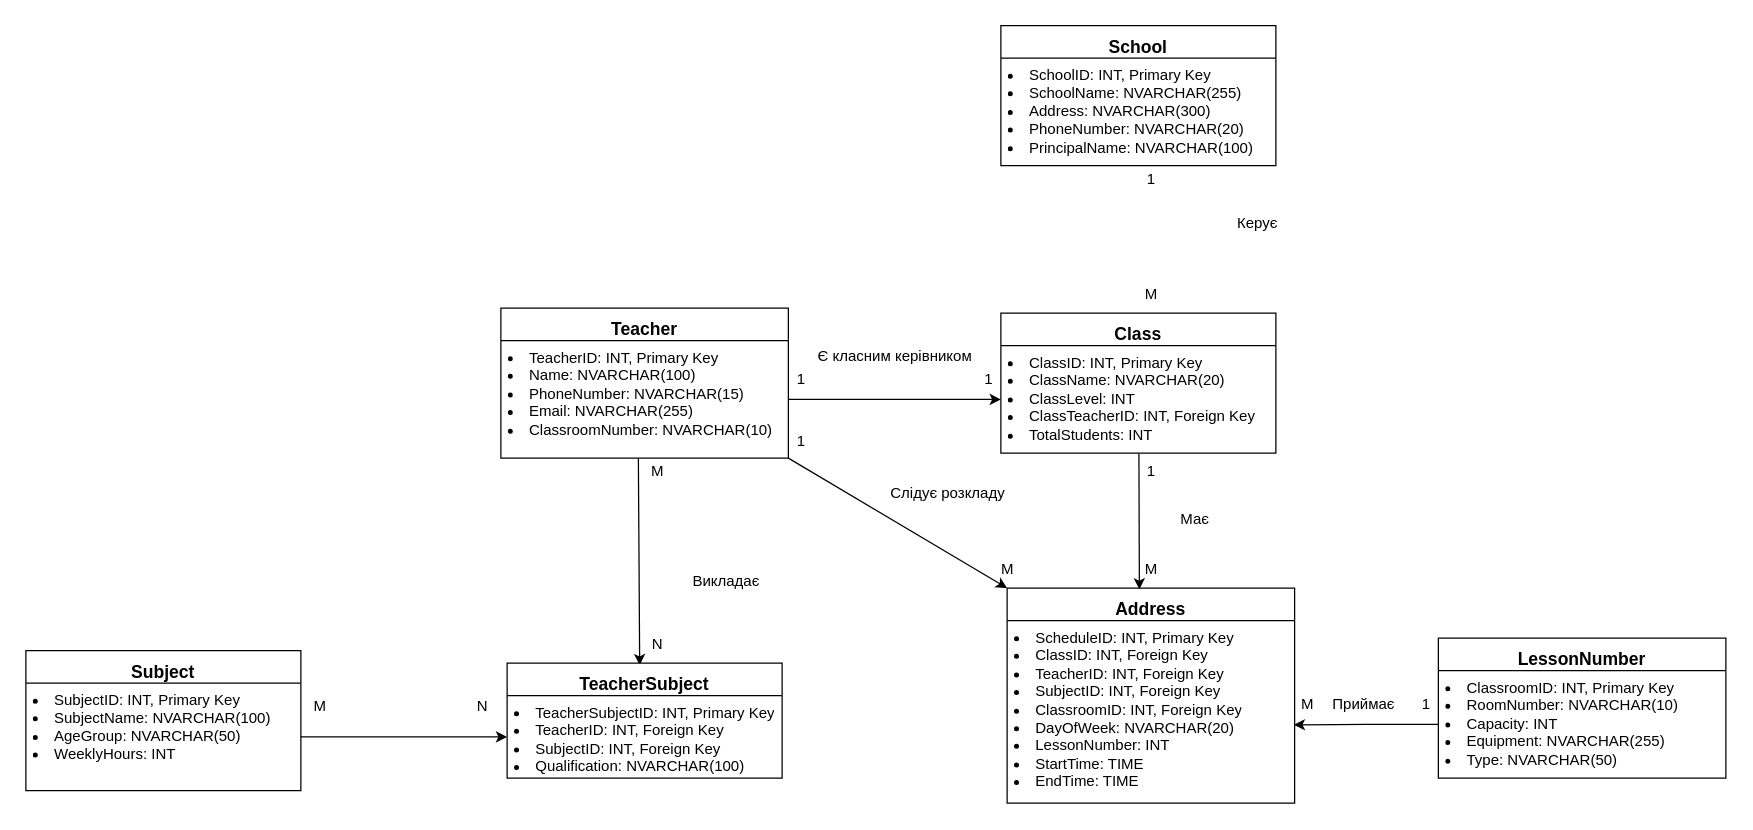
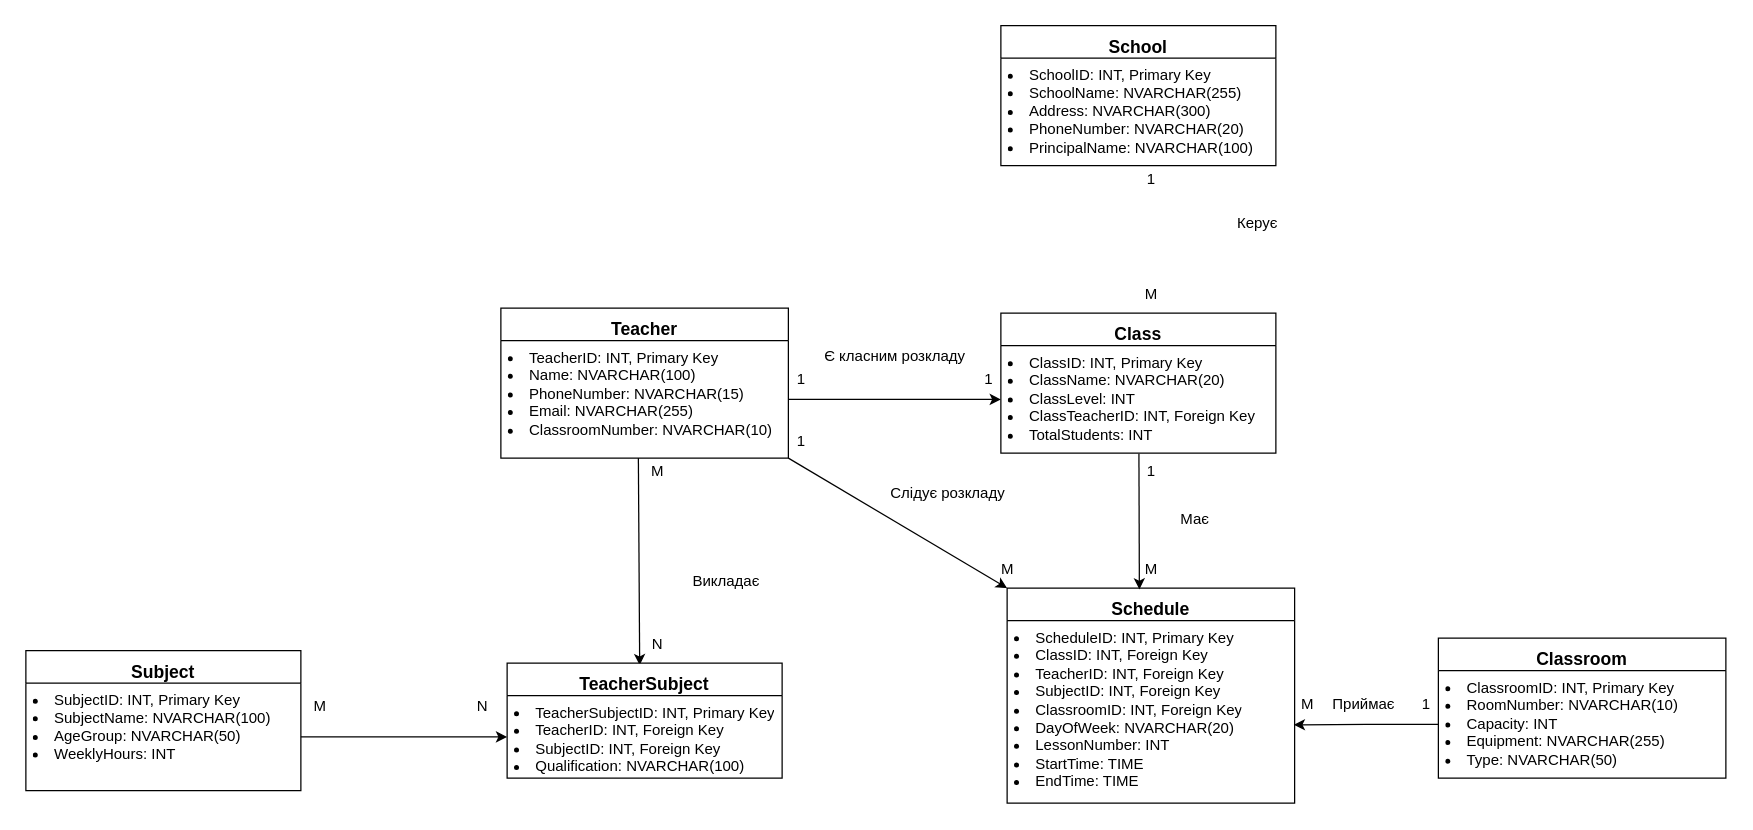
(895, 357) -> (895, 357)
(1151, 606) -> (1151, 606)
(1582, 656) -> (1582, 656)
